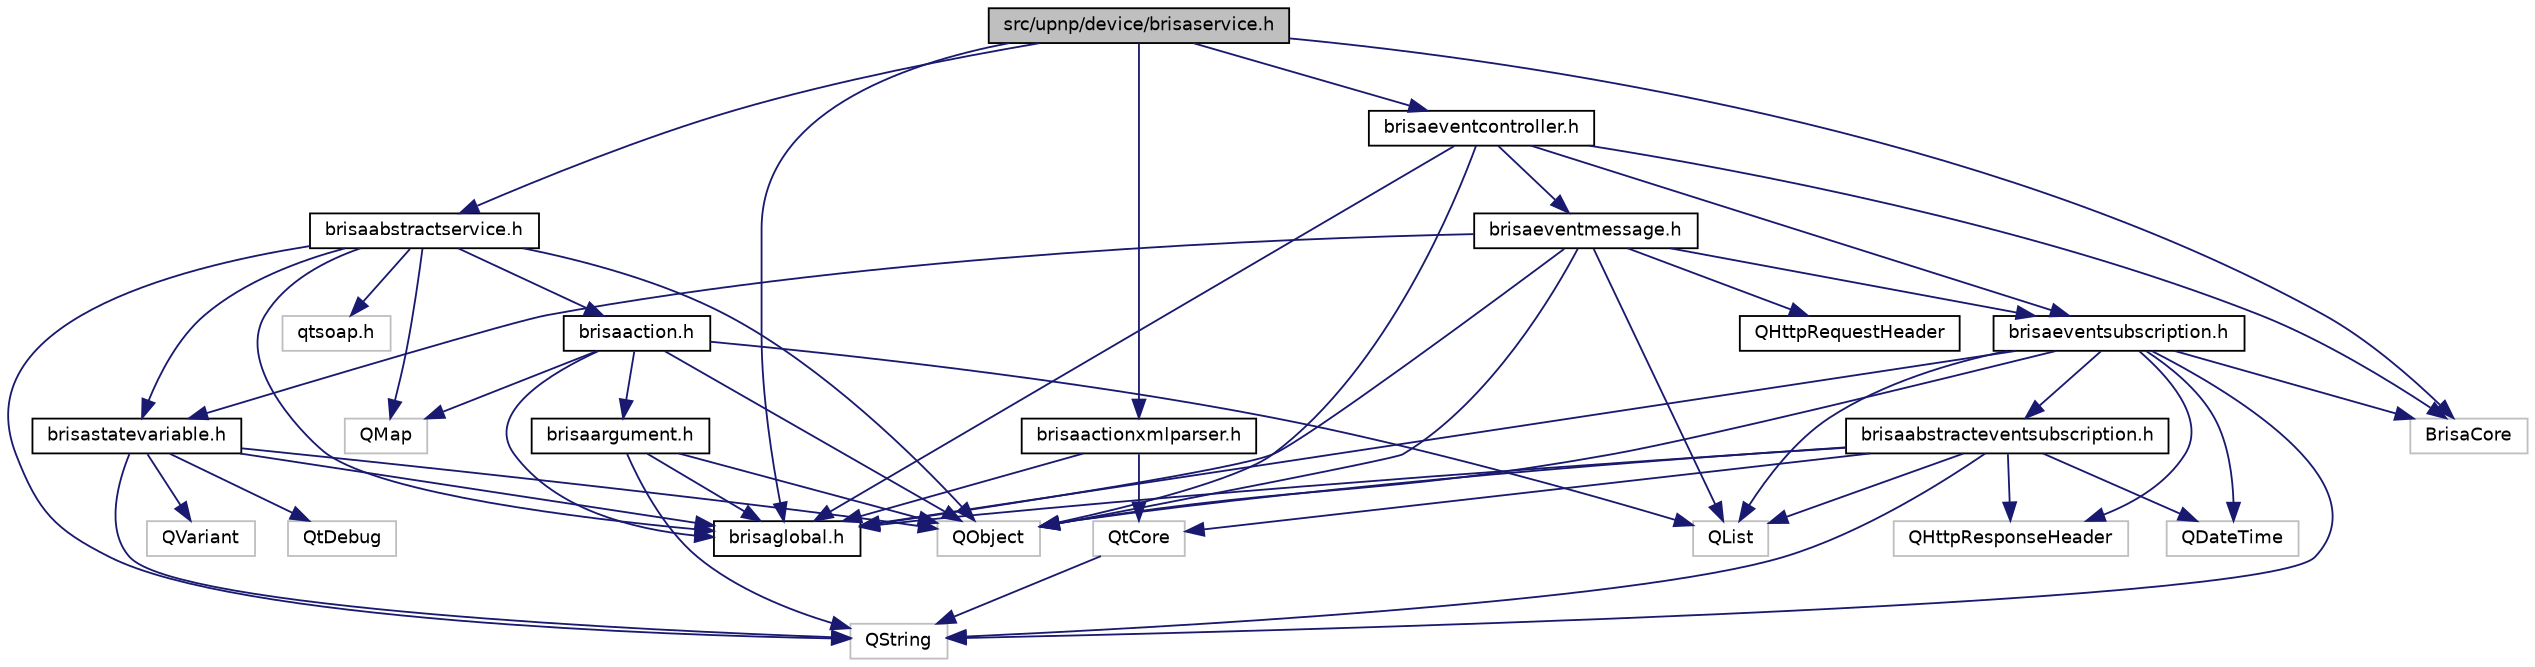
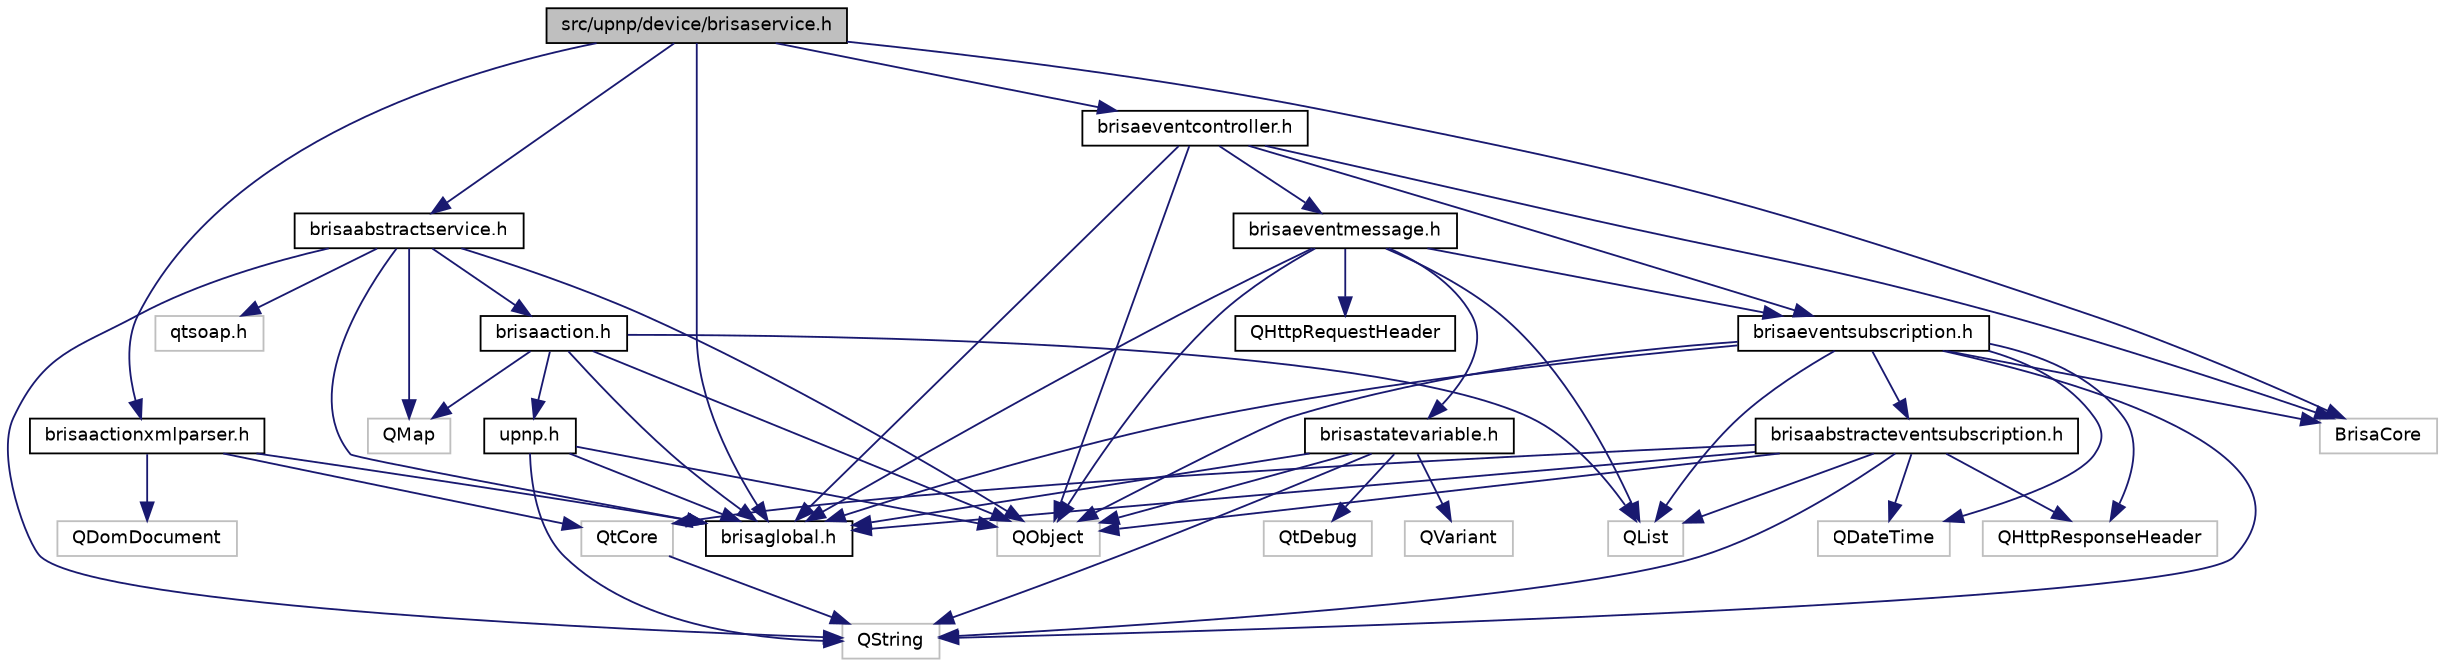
(226, 299) -> none
(621, 436) -> (530, 436)
none -> (147, 539)
